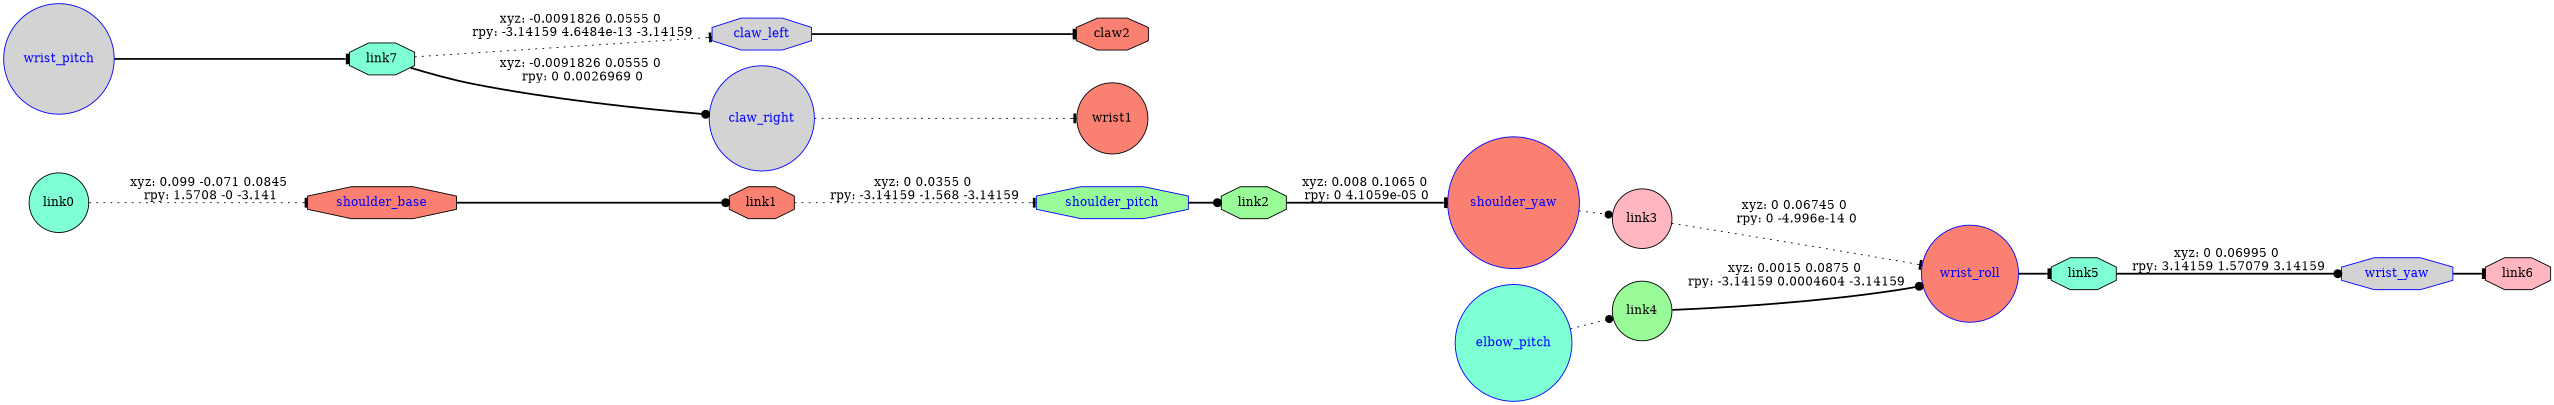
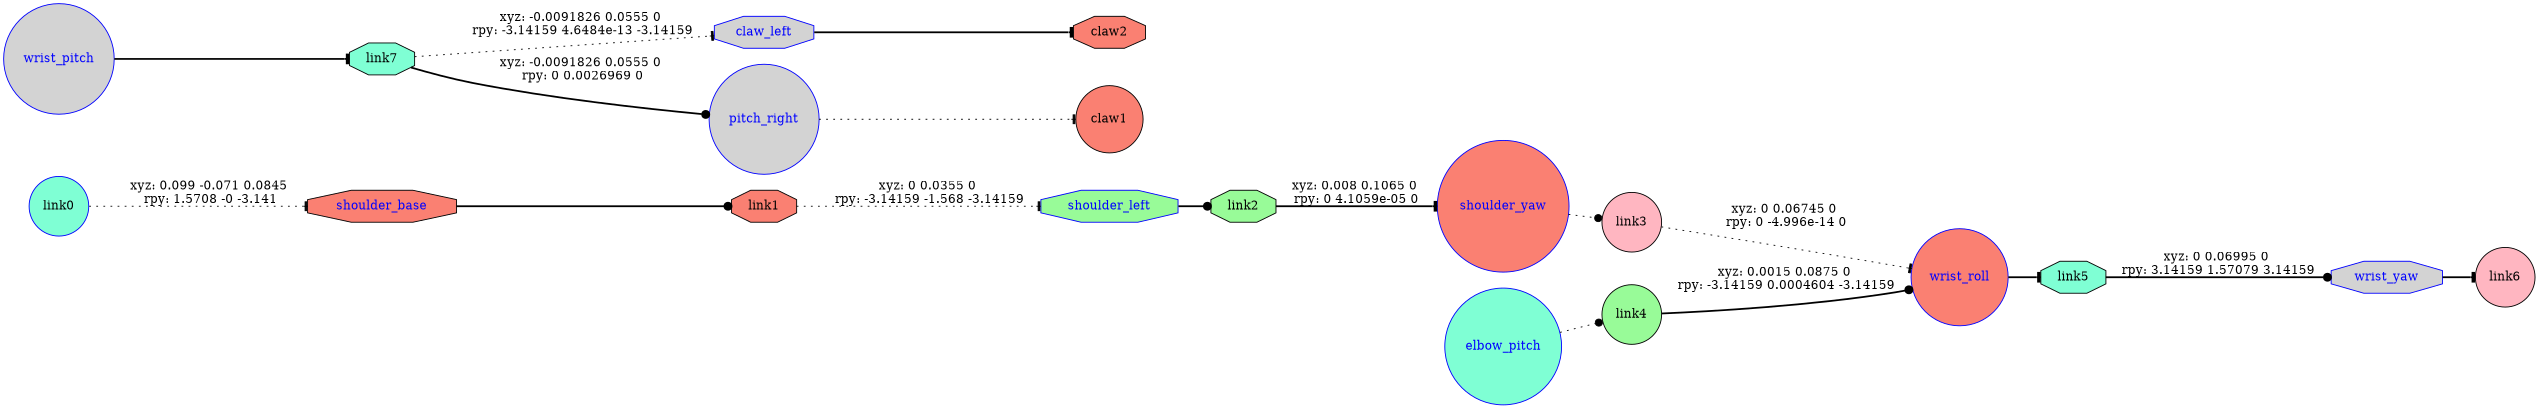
(762, 118) -> (764, 119)
(1112, 118) -> (1109, 119)
(59, 203) -> (59, 206)
(1112, 203) -> (1109, 206)
(2518, 274) -> (2505, 277)
